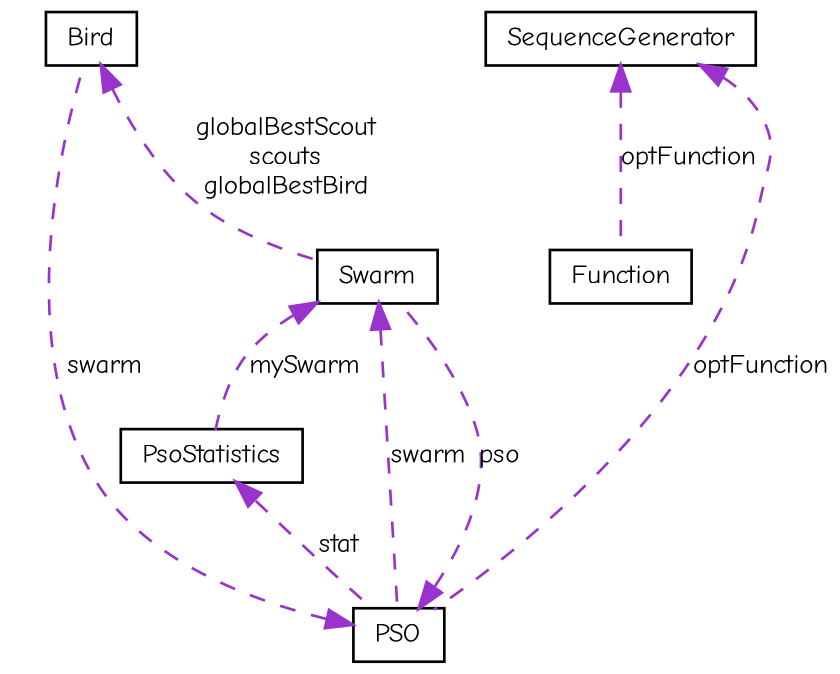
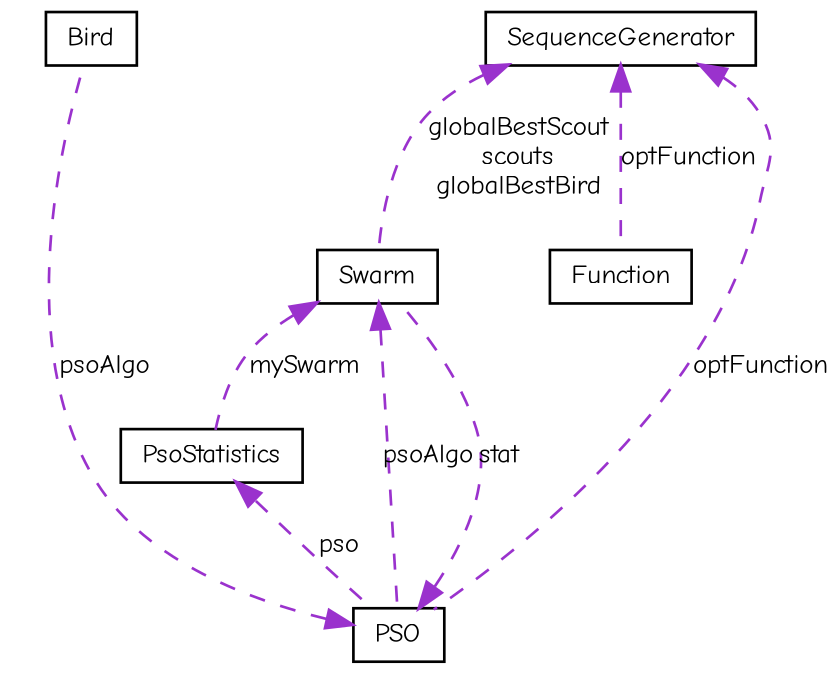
(193, 200) -> (405, 147)
(105, 366) -> (105, 366)
(428, 456) -> (428, 456)
(500, 456) -> (500, 456)
(340, 545) -> (340, 545)
